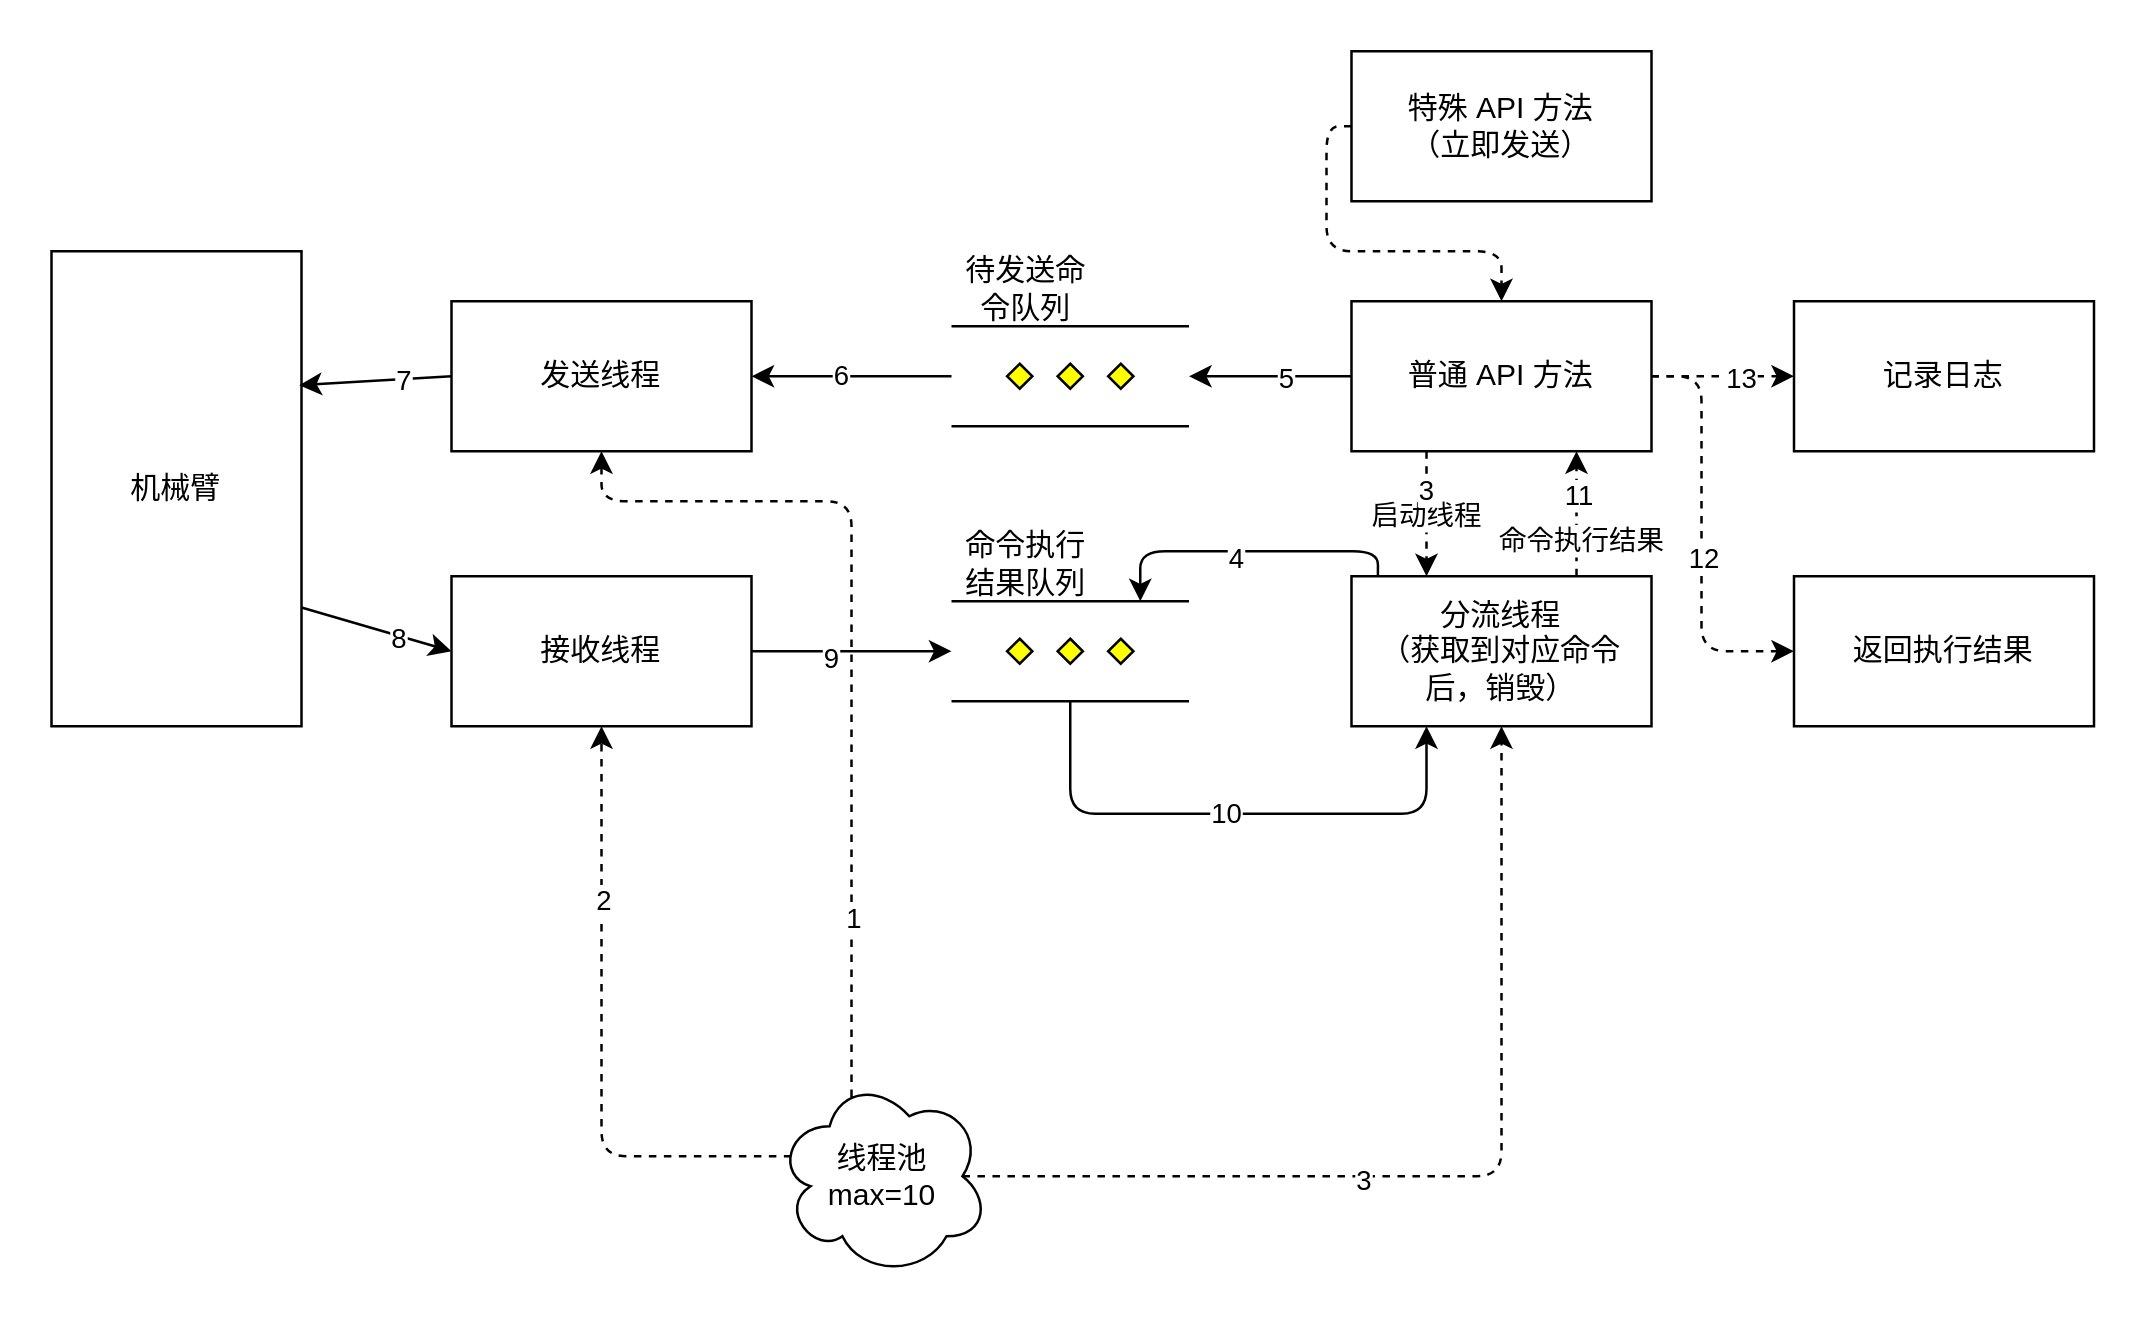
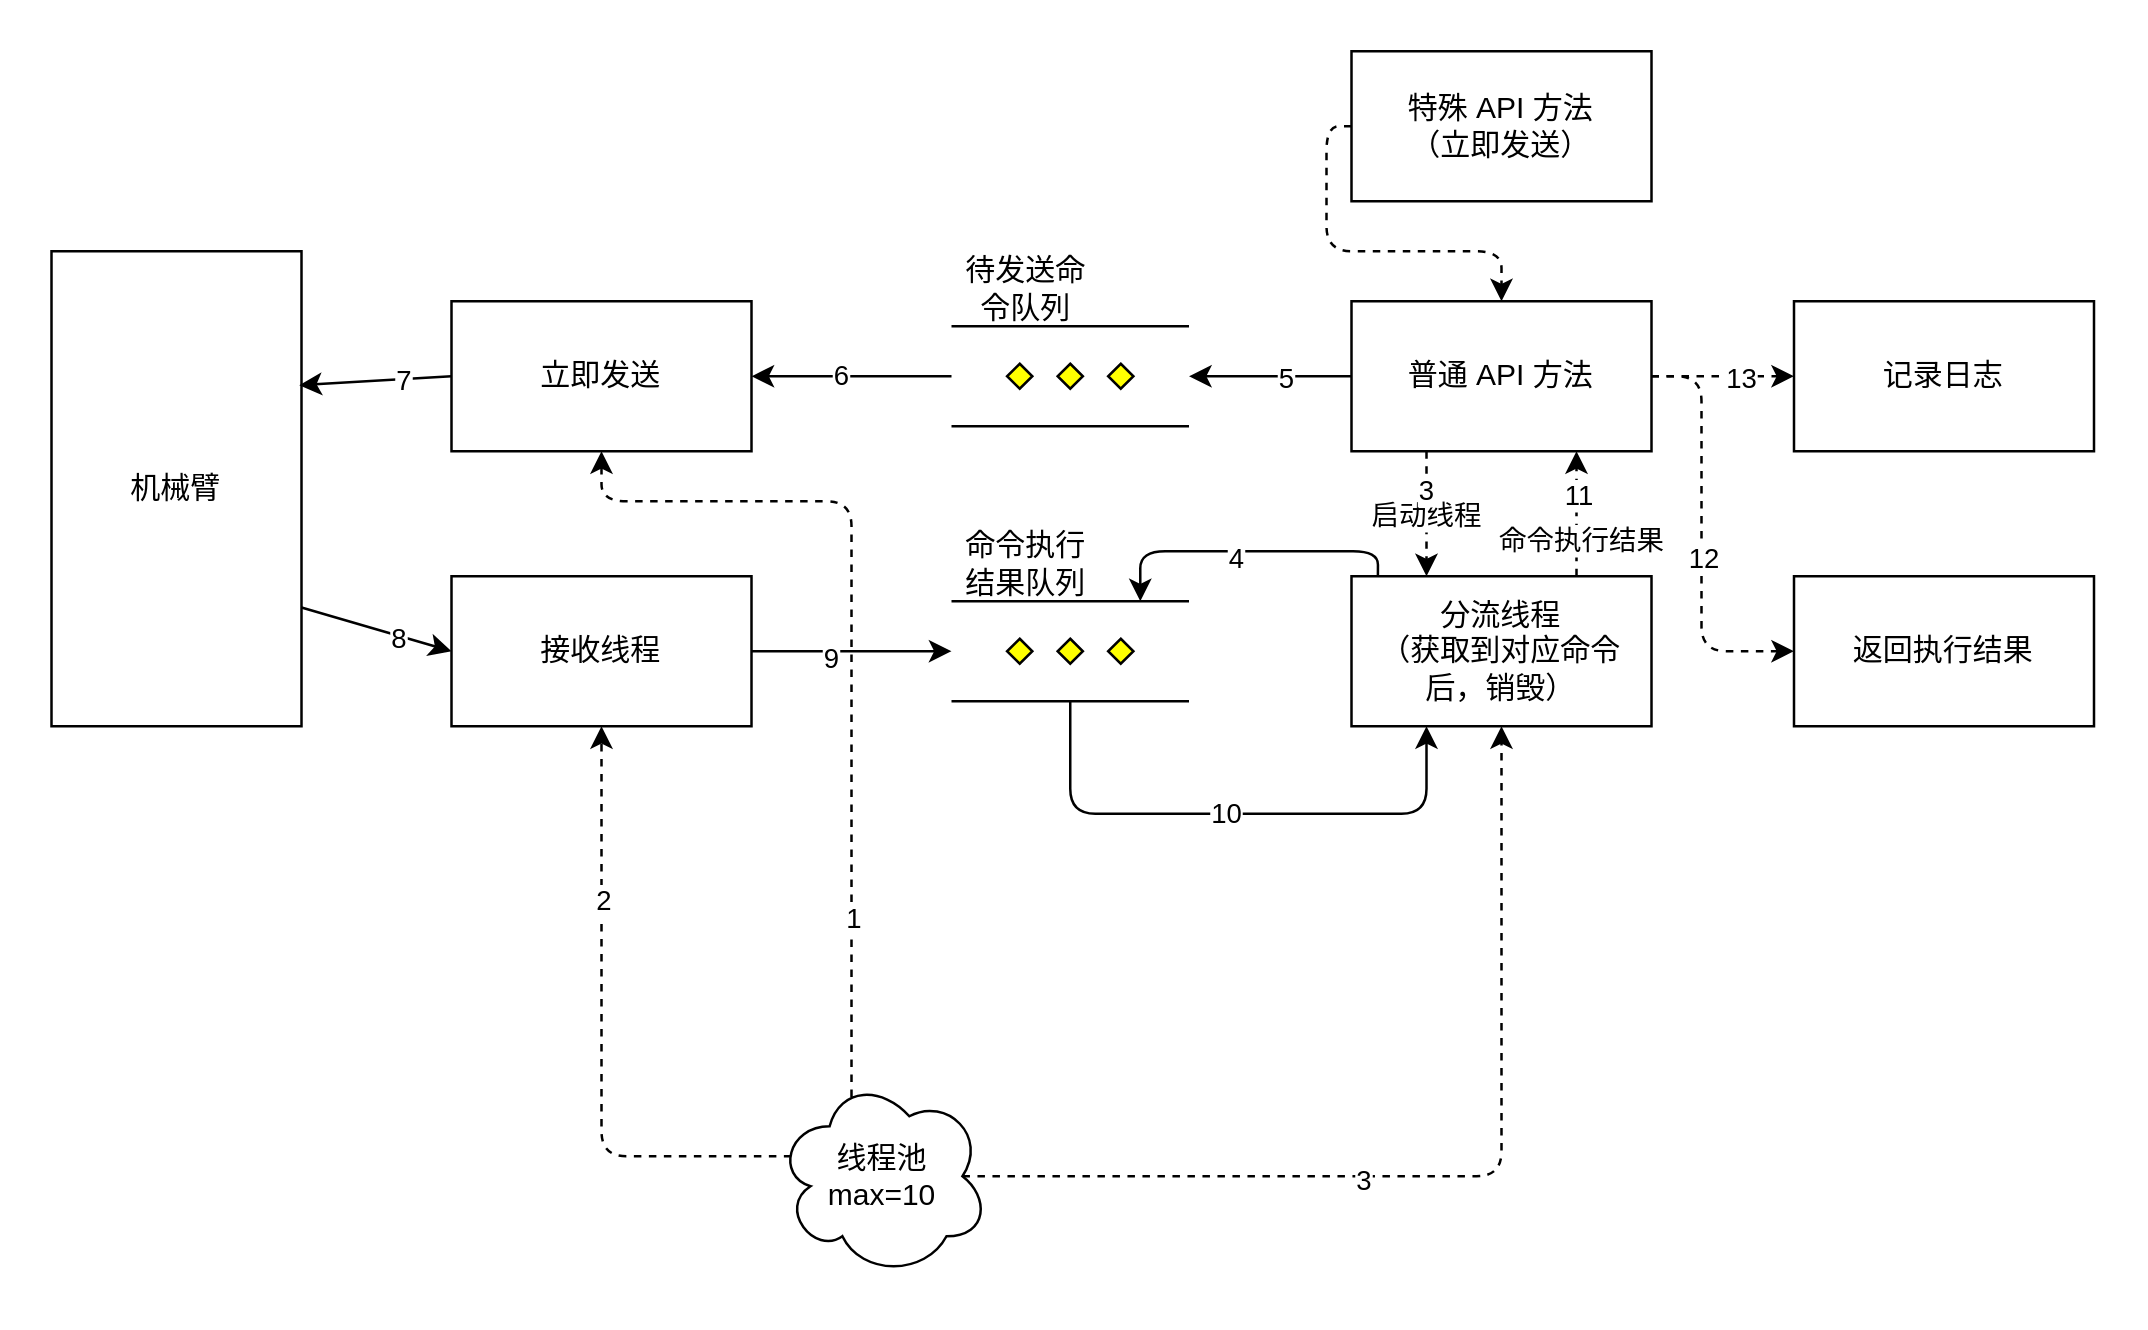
(601, 376) -> (601, 376)
